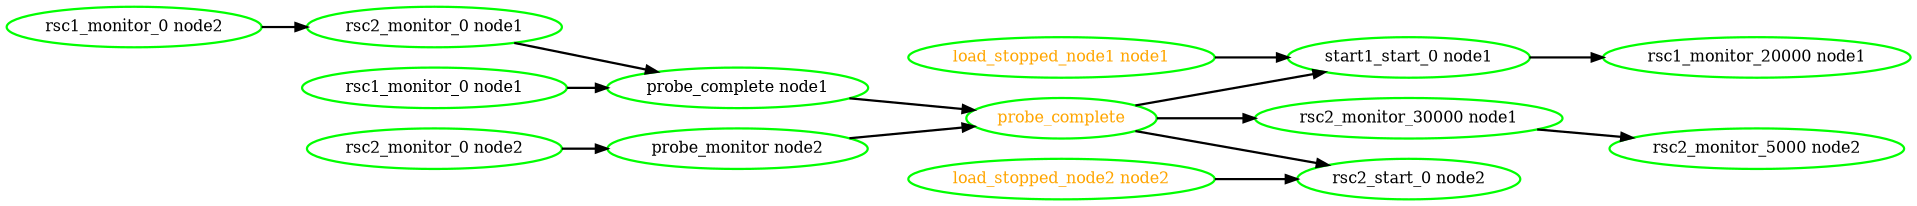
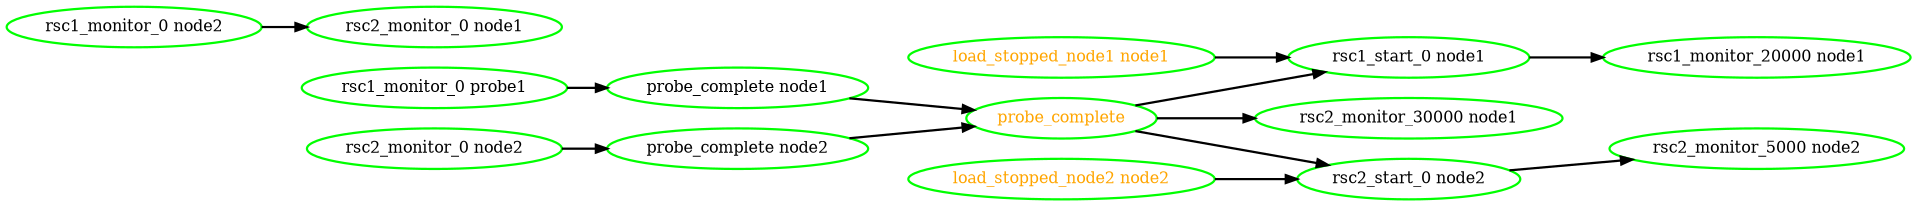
(580, 56) -> none
(1409, 57) -> (1409, 57)
(434, 88) -> (434, 88)
(1579, 133) -> (1565, 165)
(738, 149) -> (738, 149)
